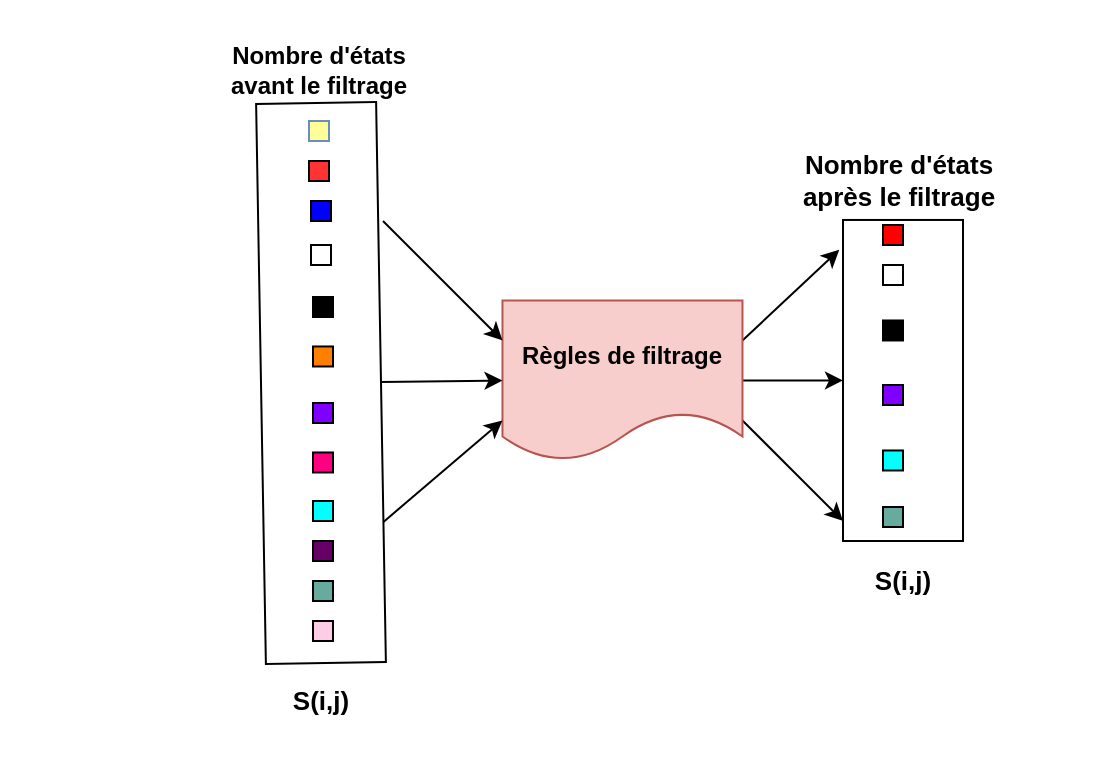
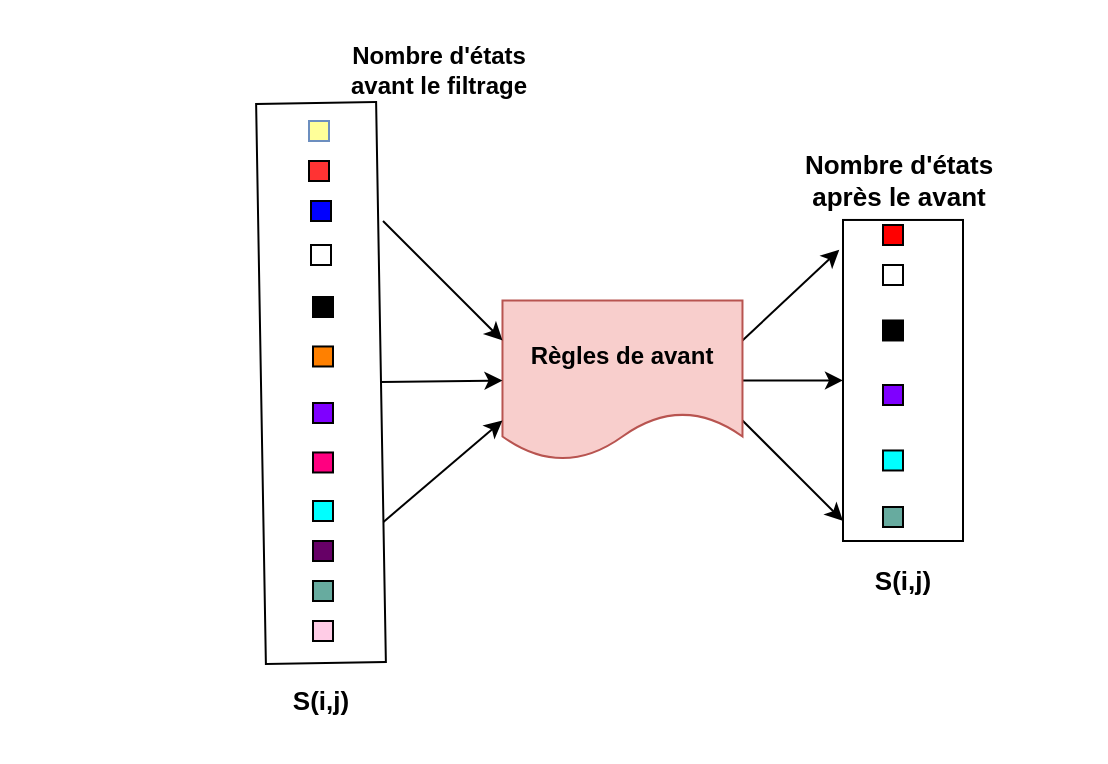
(319, 71) -> (439, 71)
(900, 181) -> (900, 181)
(623, 357) -> (623, 357)
